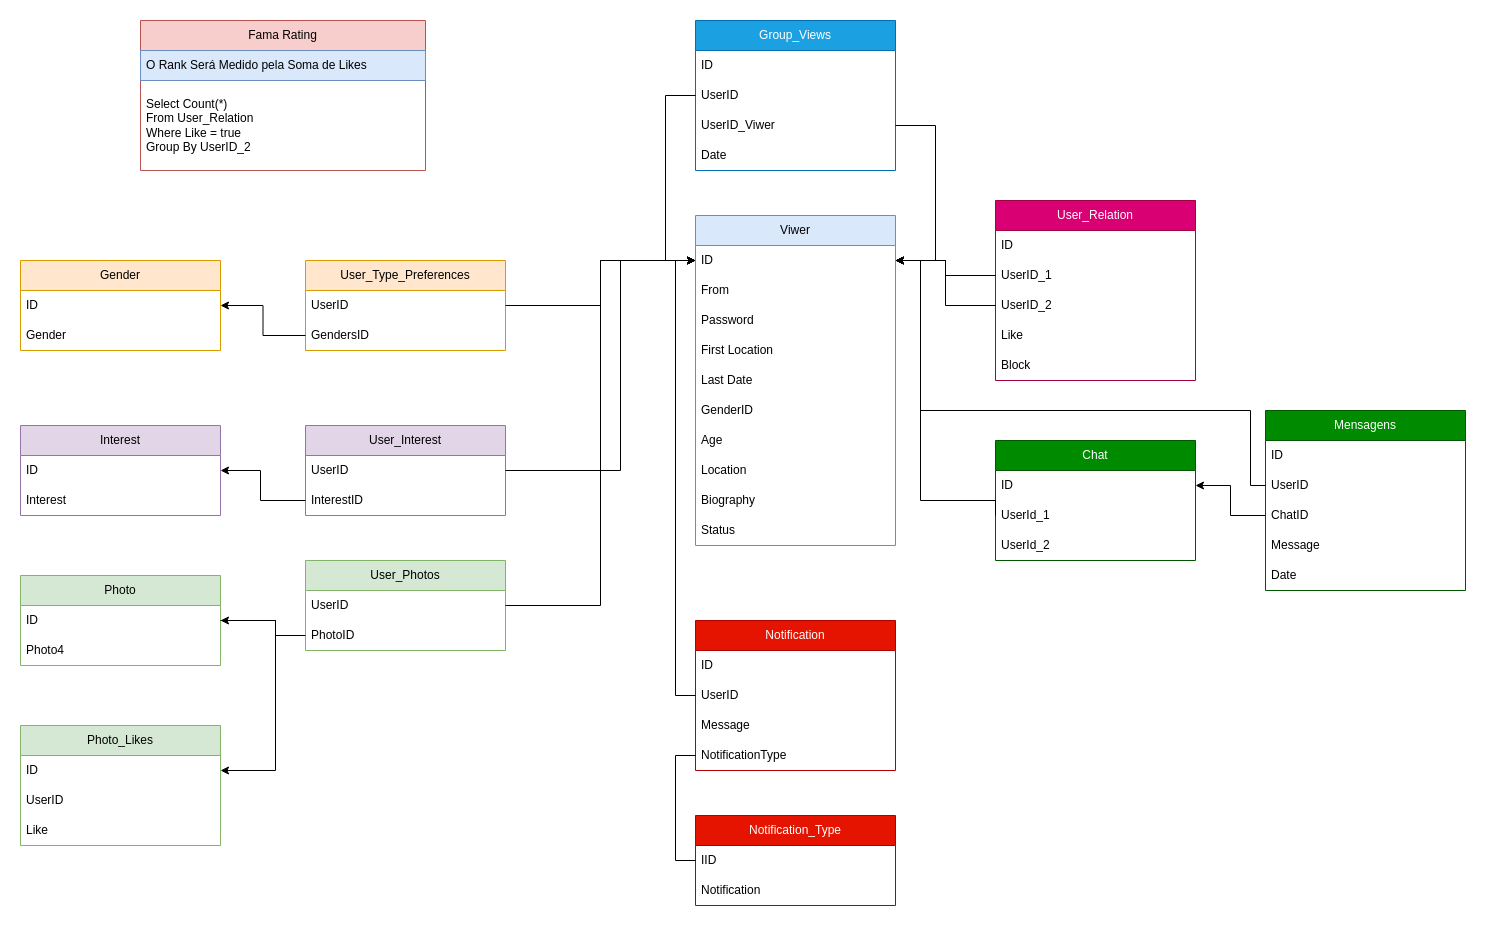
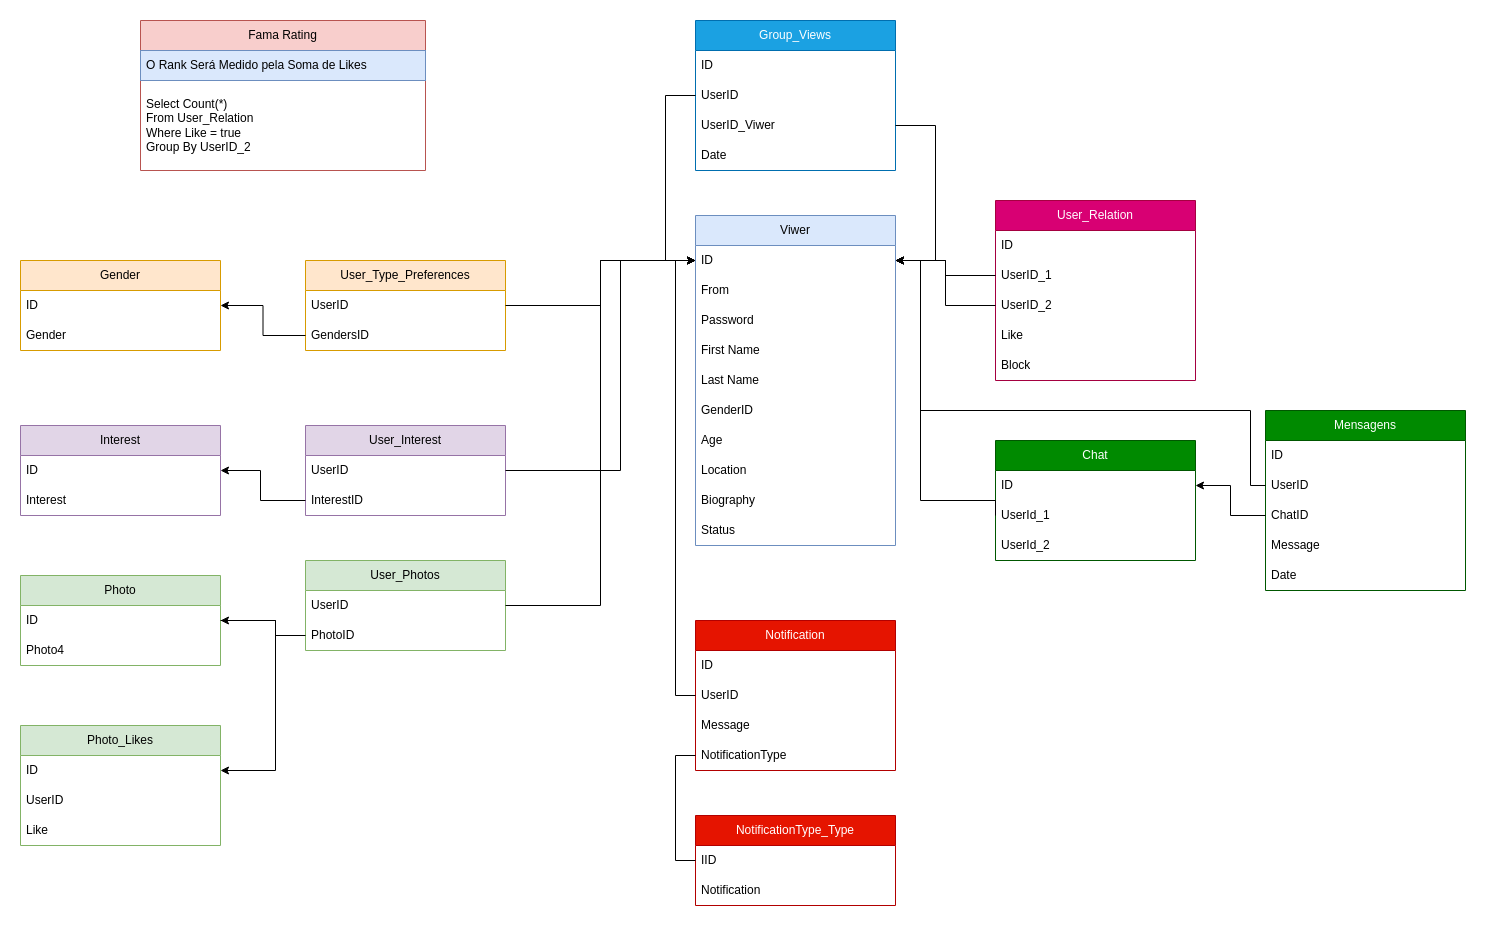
(744, 351) -> (732, 351)
(730, 381) -> (730, 381)
(796, 831) -> (796, 831)
